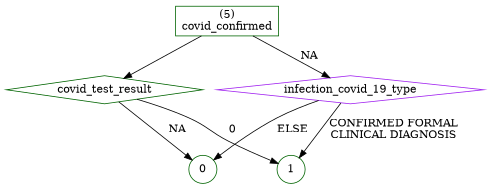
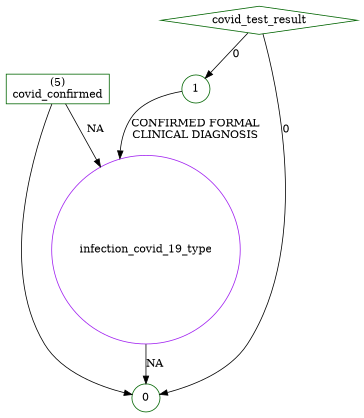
(166, 55) -> (23, 272)
(350, 90) -> (146, 250)
(322, 127) -> (139, 109)
(177, 130) -> (286, 130)
(293, 130) -> (155, 364)
